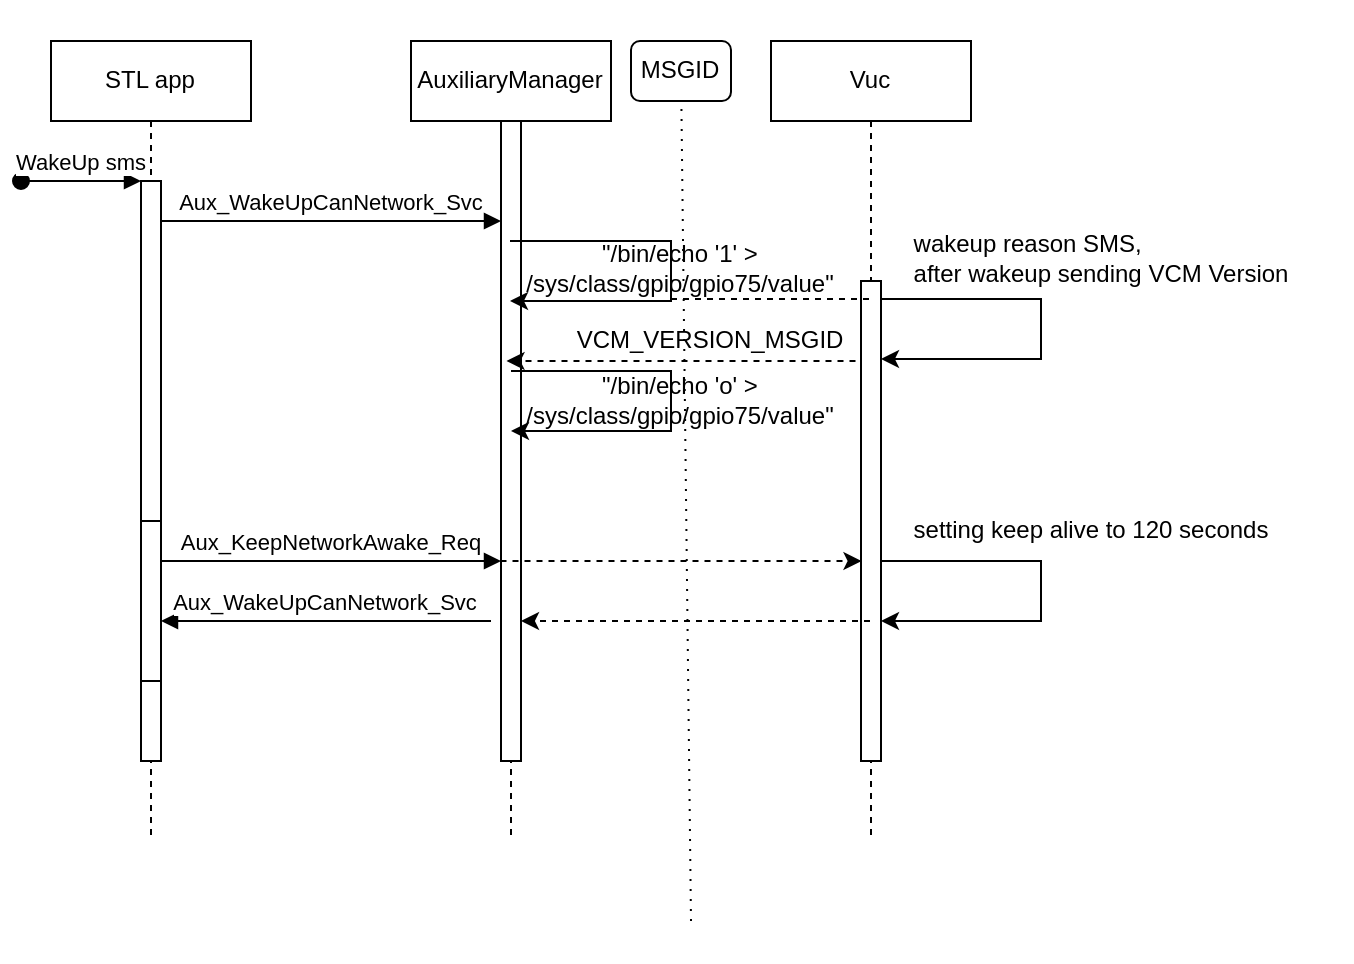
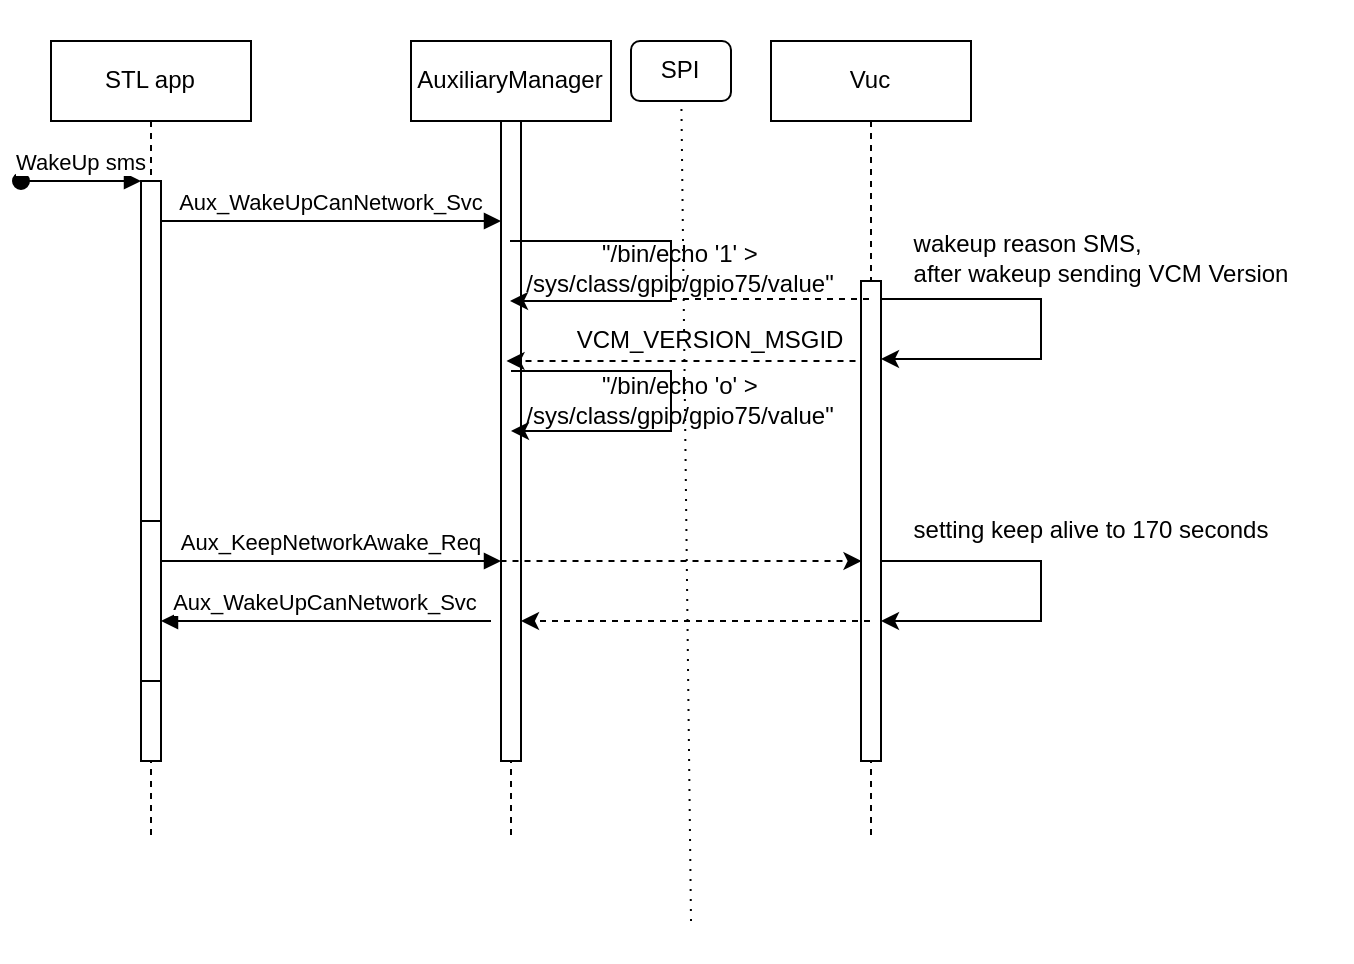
(681, 71) -> (681, 71)
(1092, 531) -> (1092, 531)
